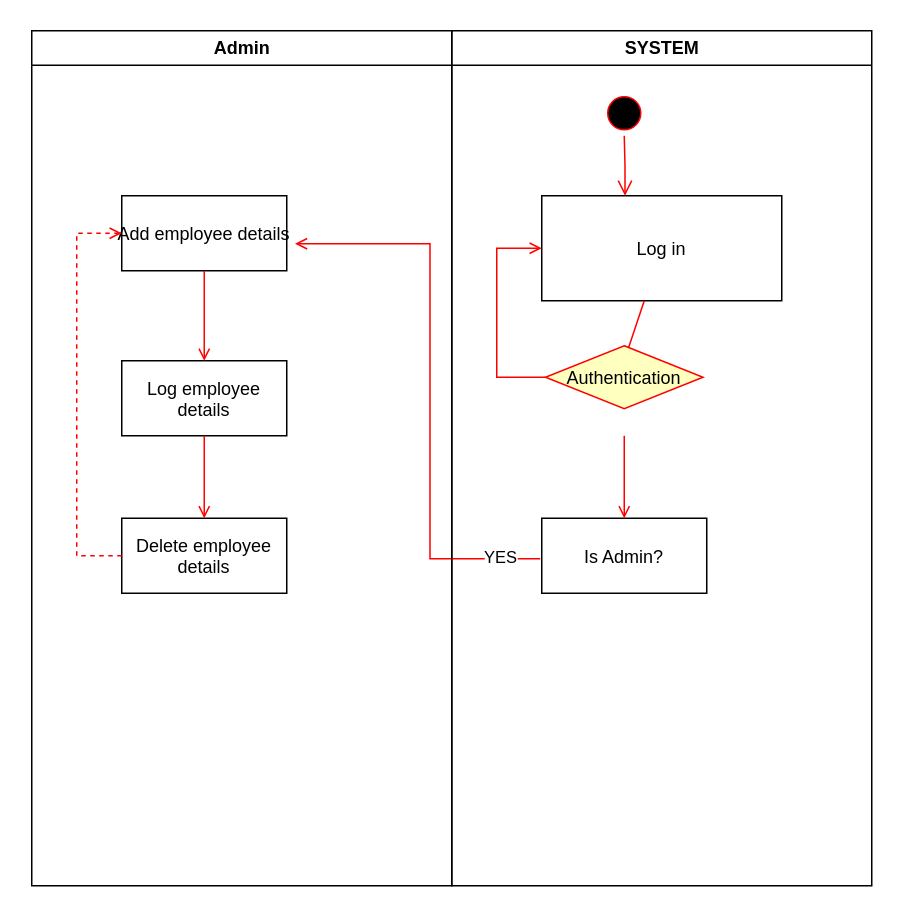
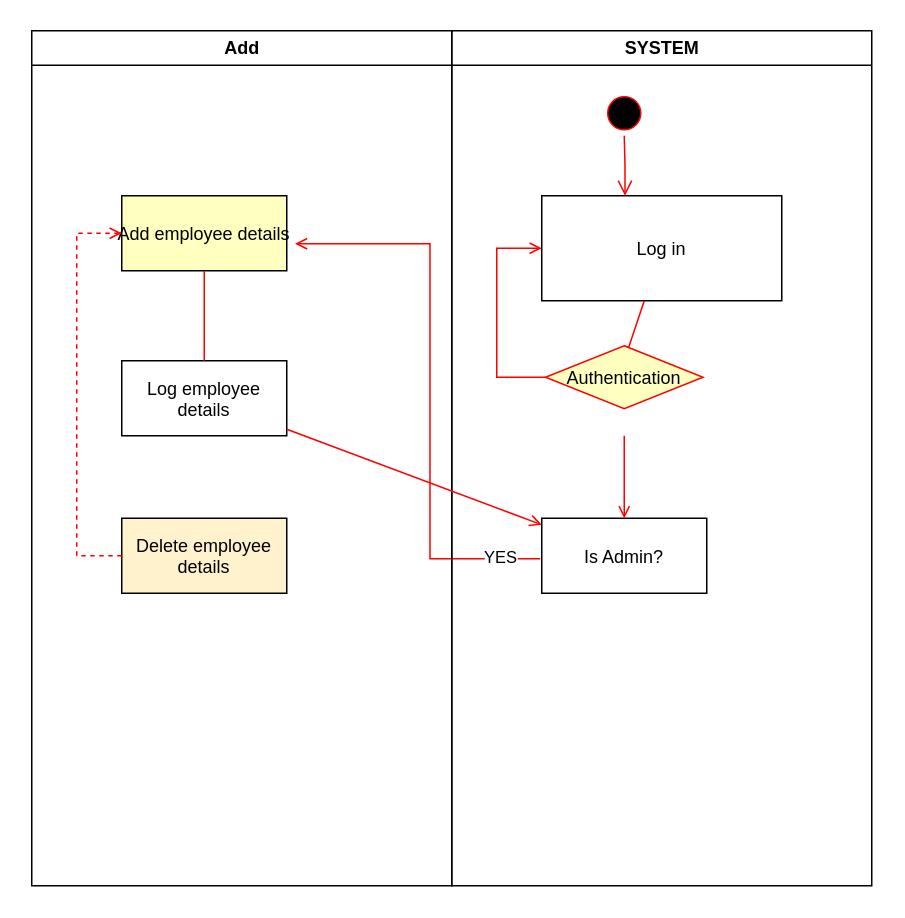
(242, 49) -> (242, 49)
(204, 233) -> (204, 233)
(204, 354) -> (204, 355)
(204, 475) -> (412, 476)
(204, 556) -> (204, 556)
